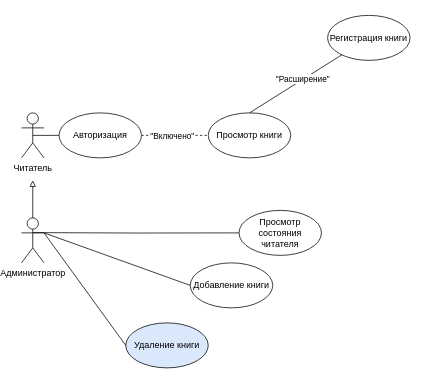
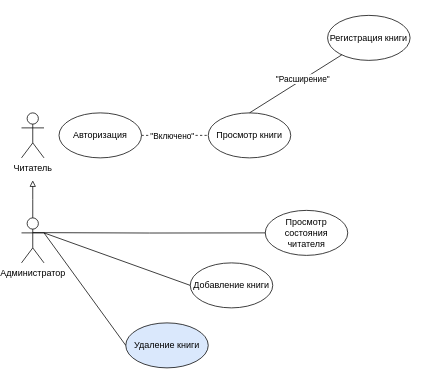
(46, 135) -> none
(280, 233) -> (306, 233)
